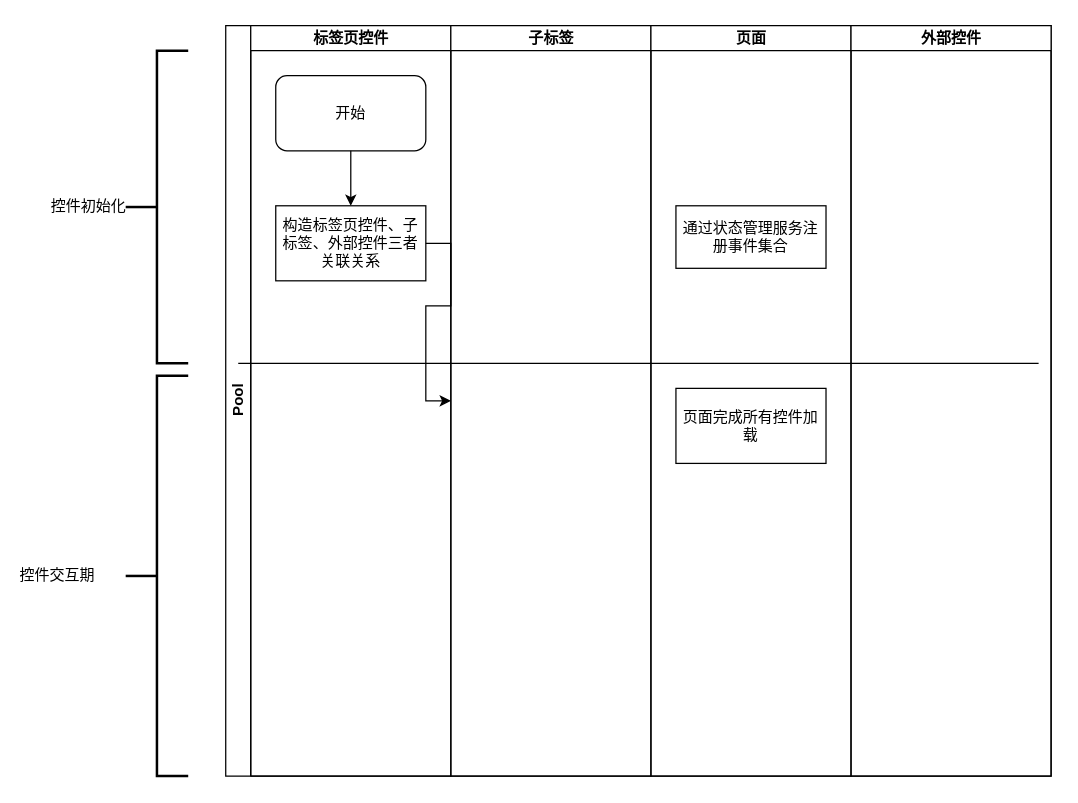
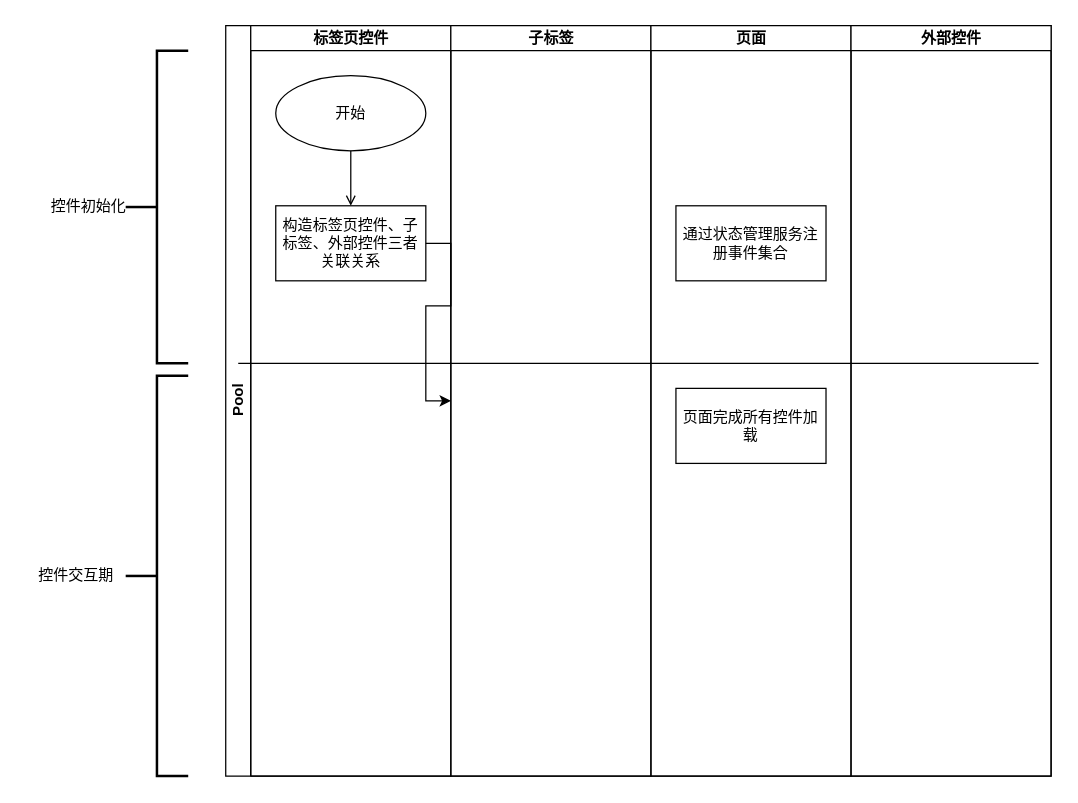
(351, 113) -> (351, 113)
(351, 196) -> (351, 198)
(751, 237) -> (751, 243)
(57, 576) -> (76, 576)
